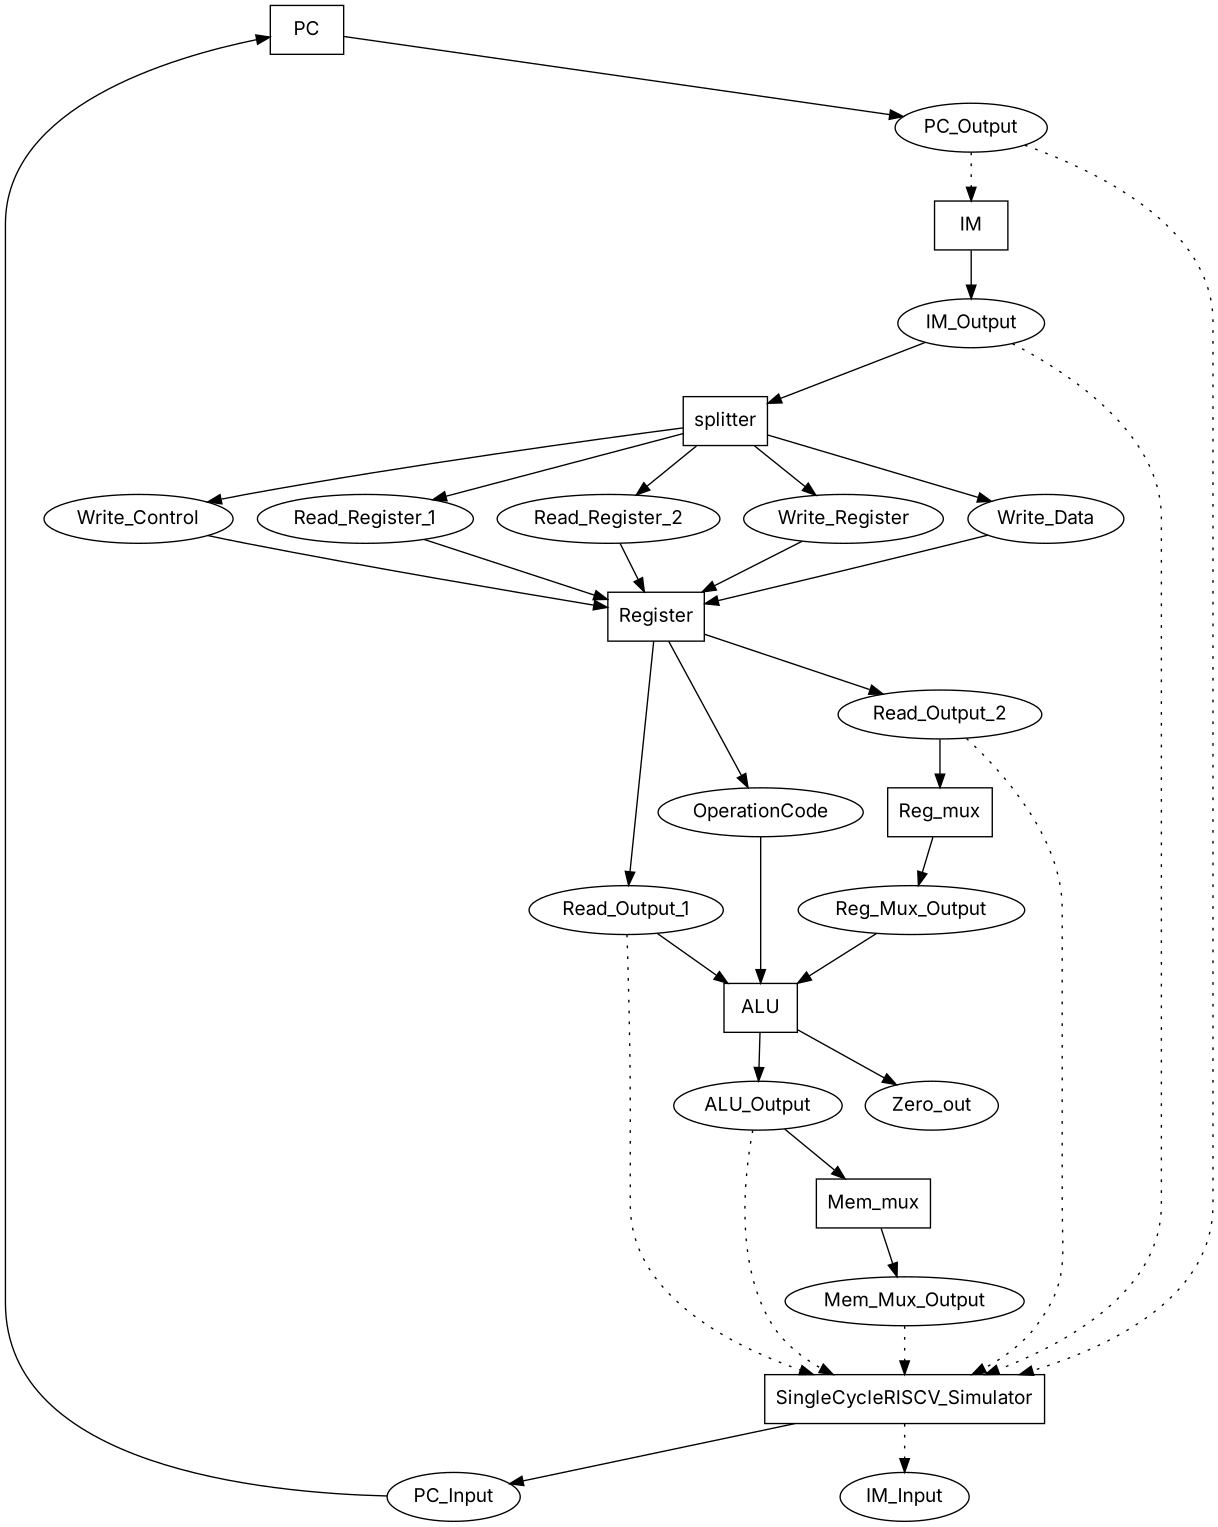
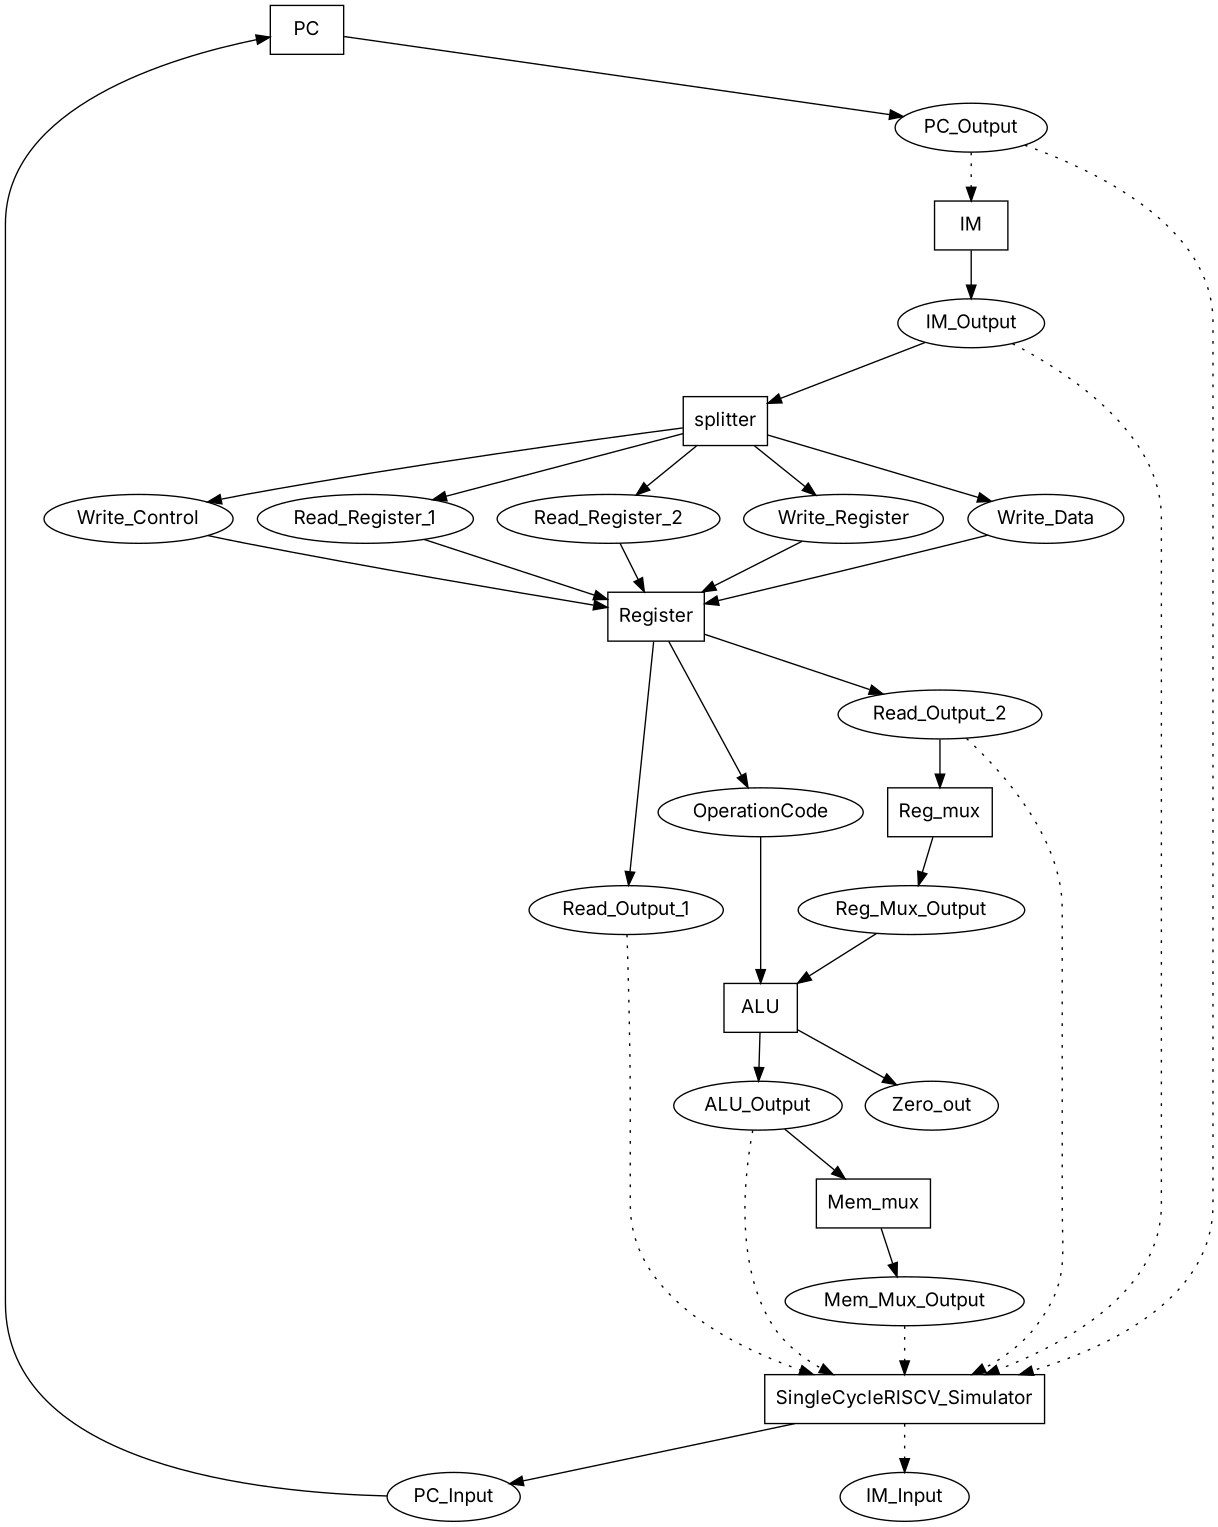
(687, 954) -> none
